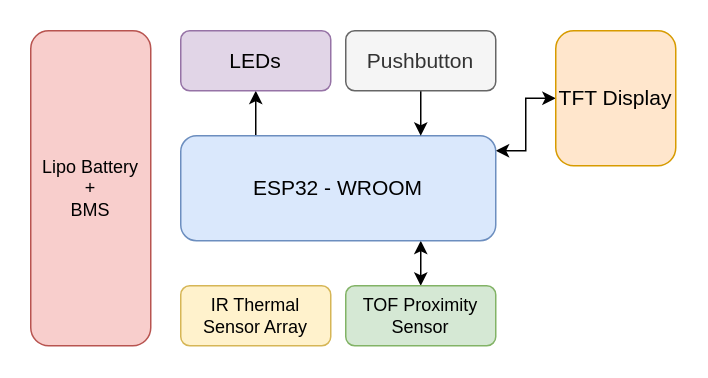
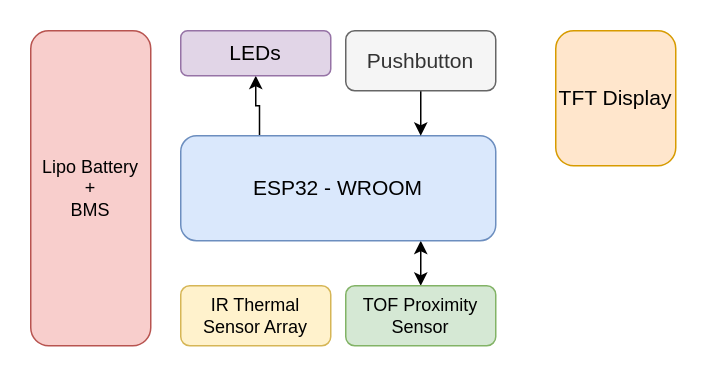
(256, 61) -> (256, 53)
(526, 125) -> none
